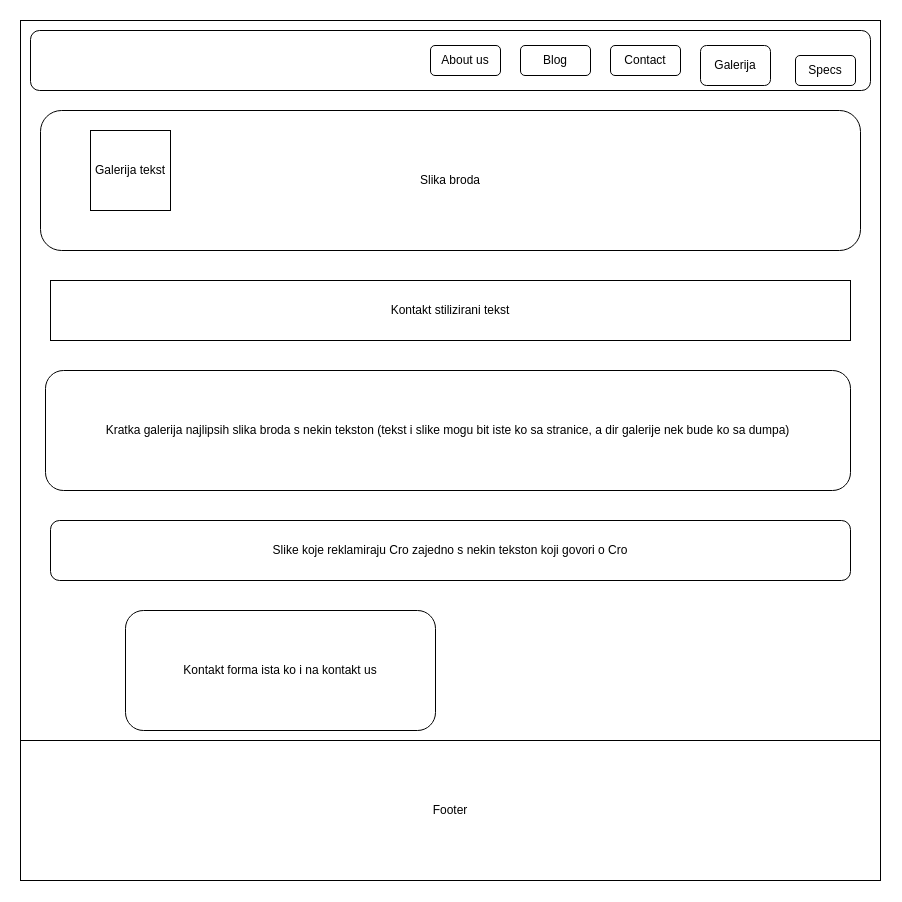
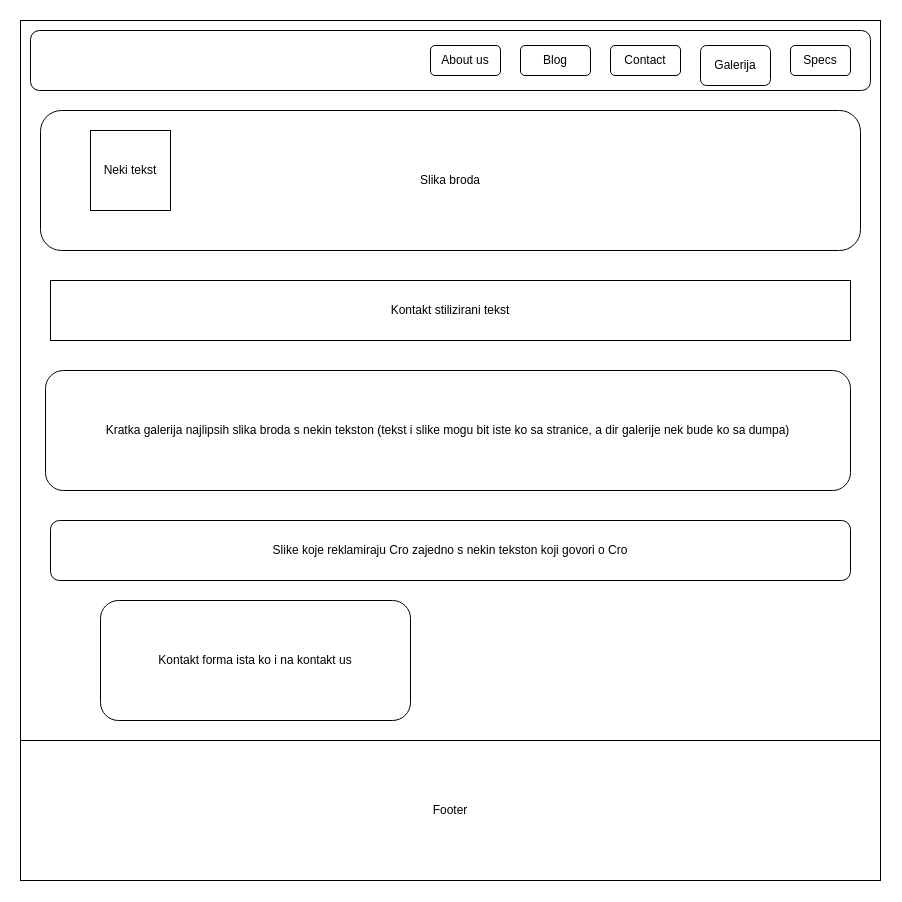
(826, 71) -> (821, 61)
(131, 171) -> (131, 171)
(281, 671) -> (256, 661)
